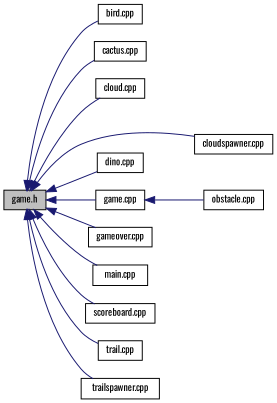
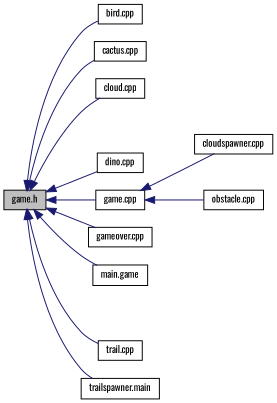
(108, 136) -> (182, 170)
(120, 275) -> (120, 275)
(120, 313) -> none
(120, 389) -> (120, 389)
